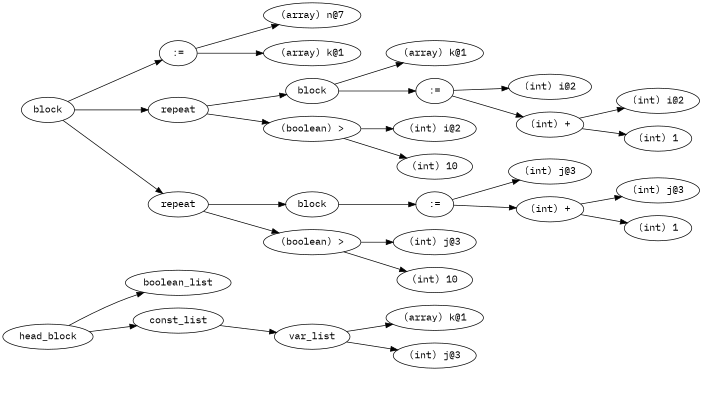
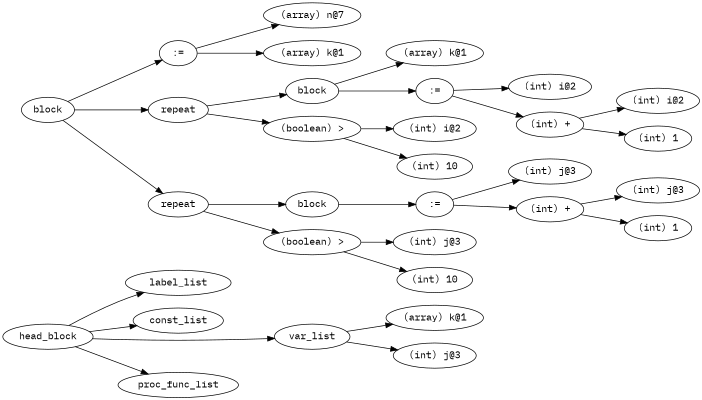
(178, 283) -> (178, 283)
(245, 329) -> (180, 340)
none -> (178, 385)
